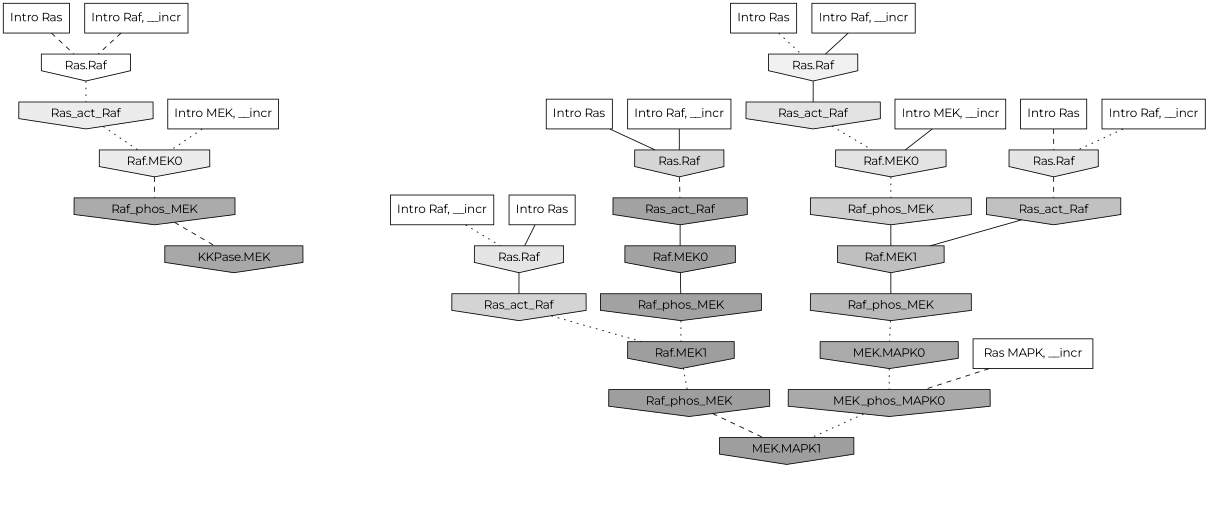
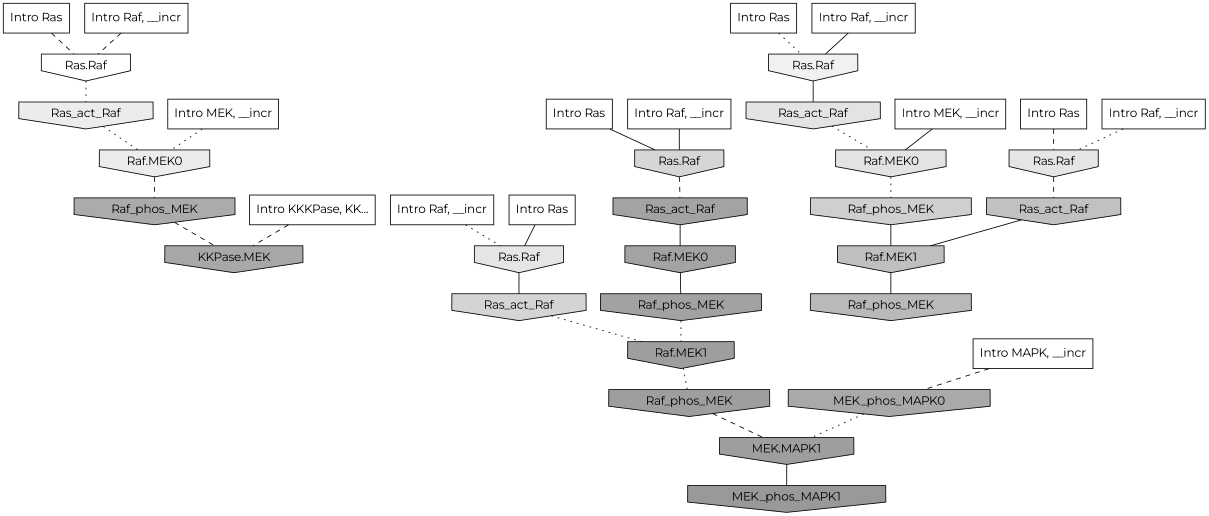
none -> (312, 210)
(889, 354) -> none
(1033, 354) -> (1033, 354)
none -> (787, 497)
